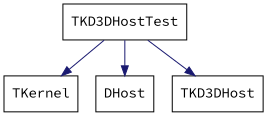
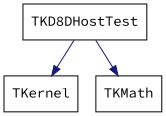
(125, 22) -> (85, 22)
(125, 94) -> (129, 94)
(218, 94) -> none
